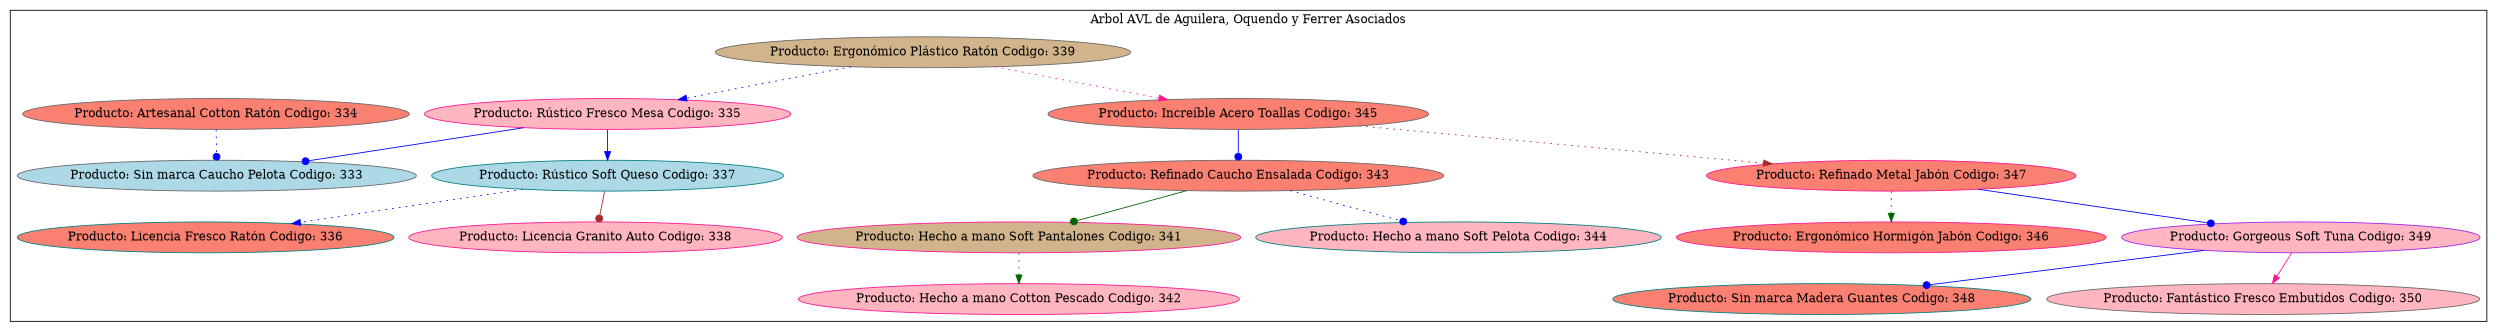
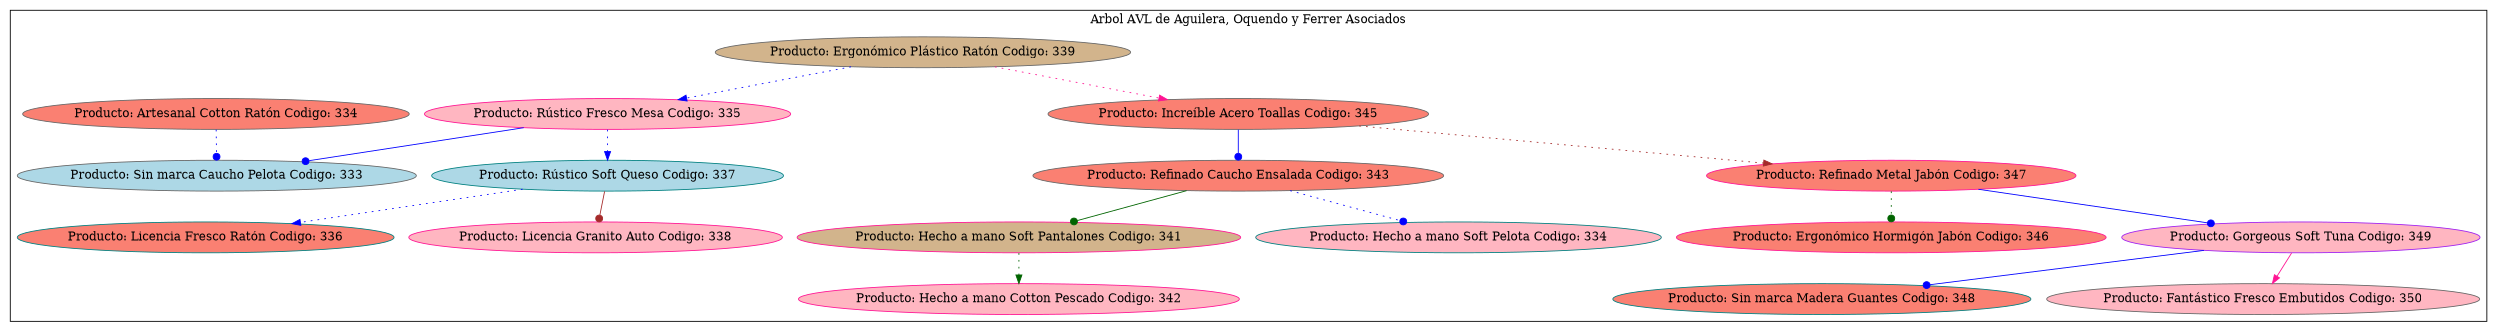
(608, 141) -> (608, 141)
(1891, 202) -> (1891, 203)
(1459, 237) -> (1459, 237)
